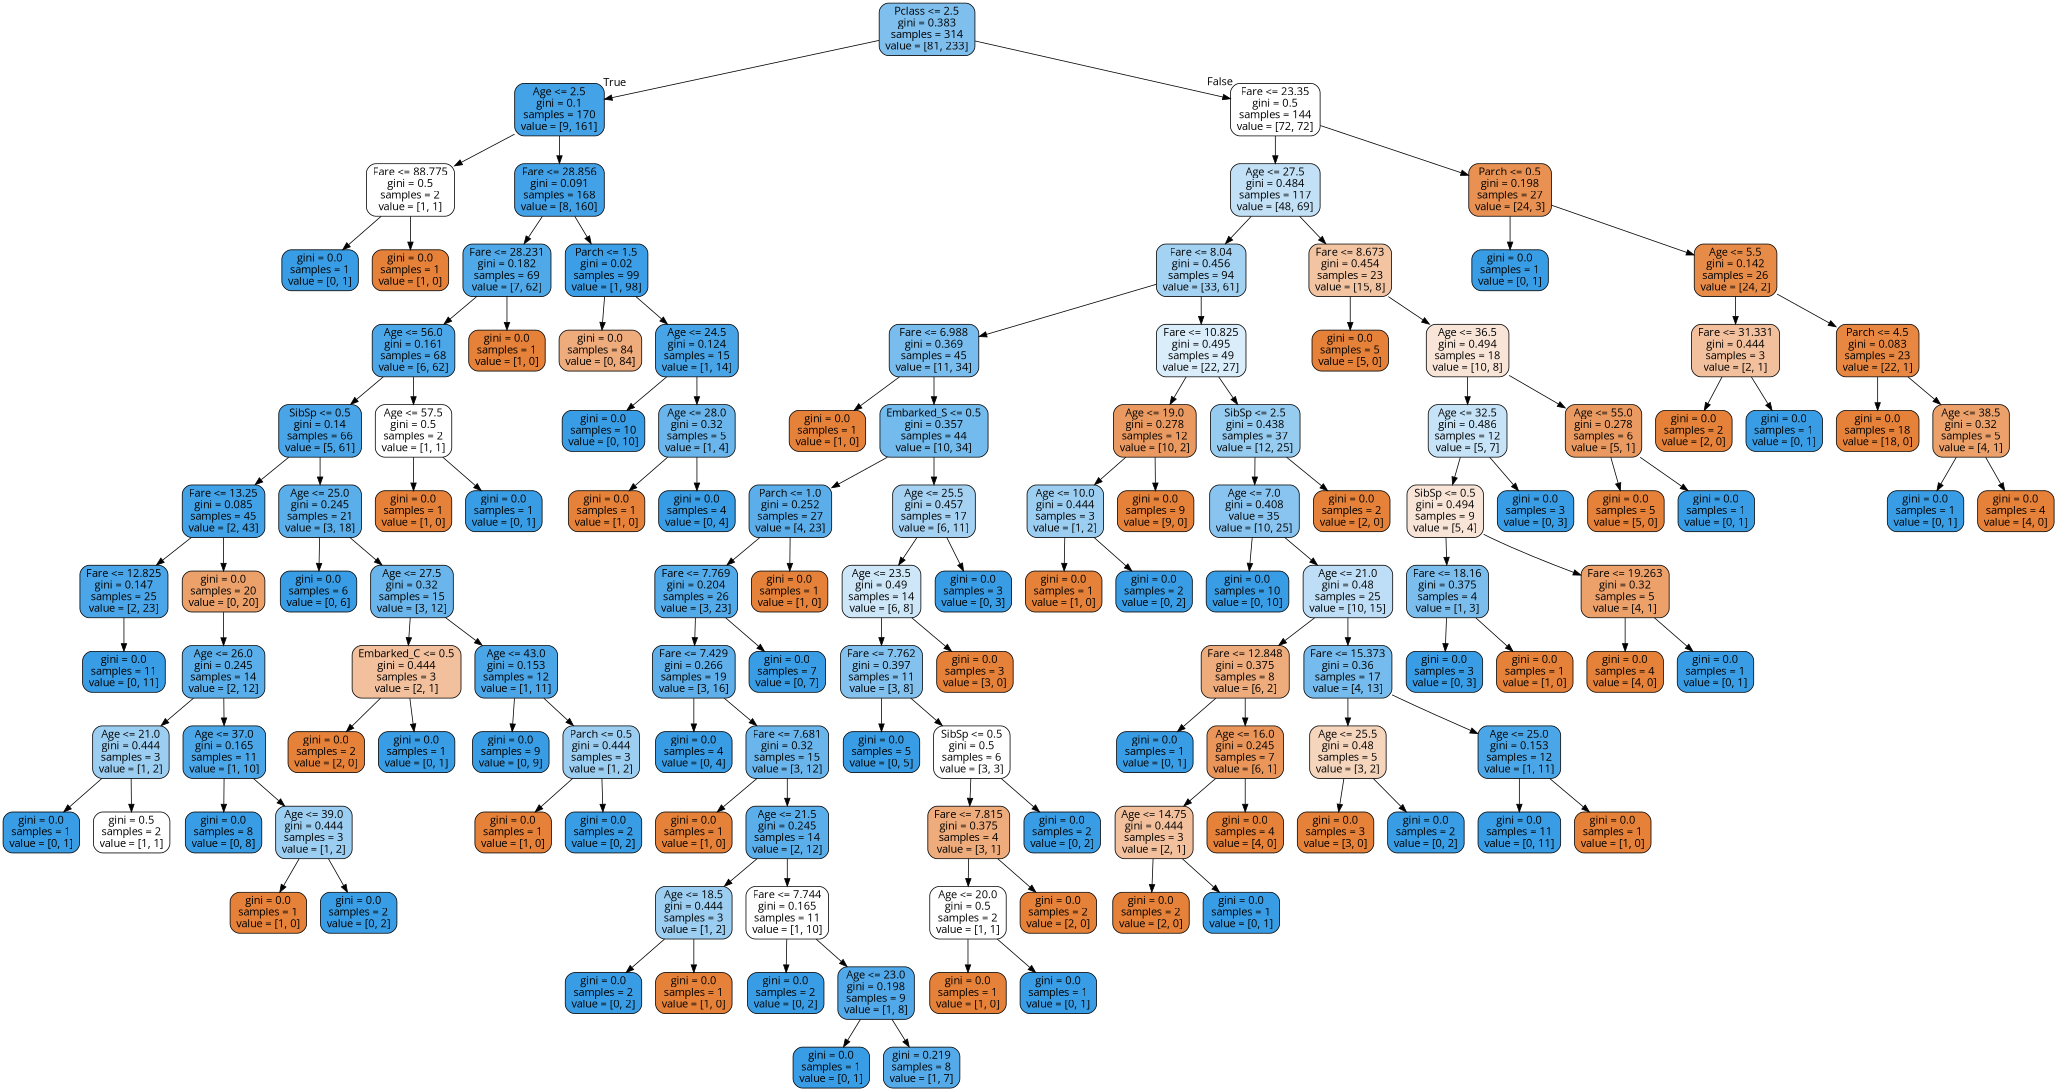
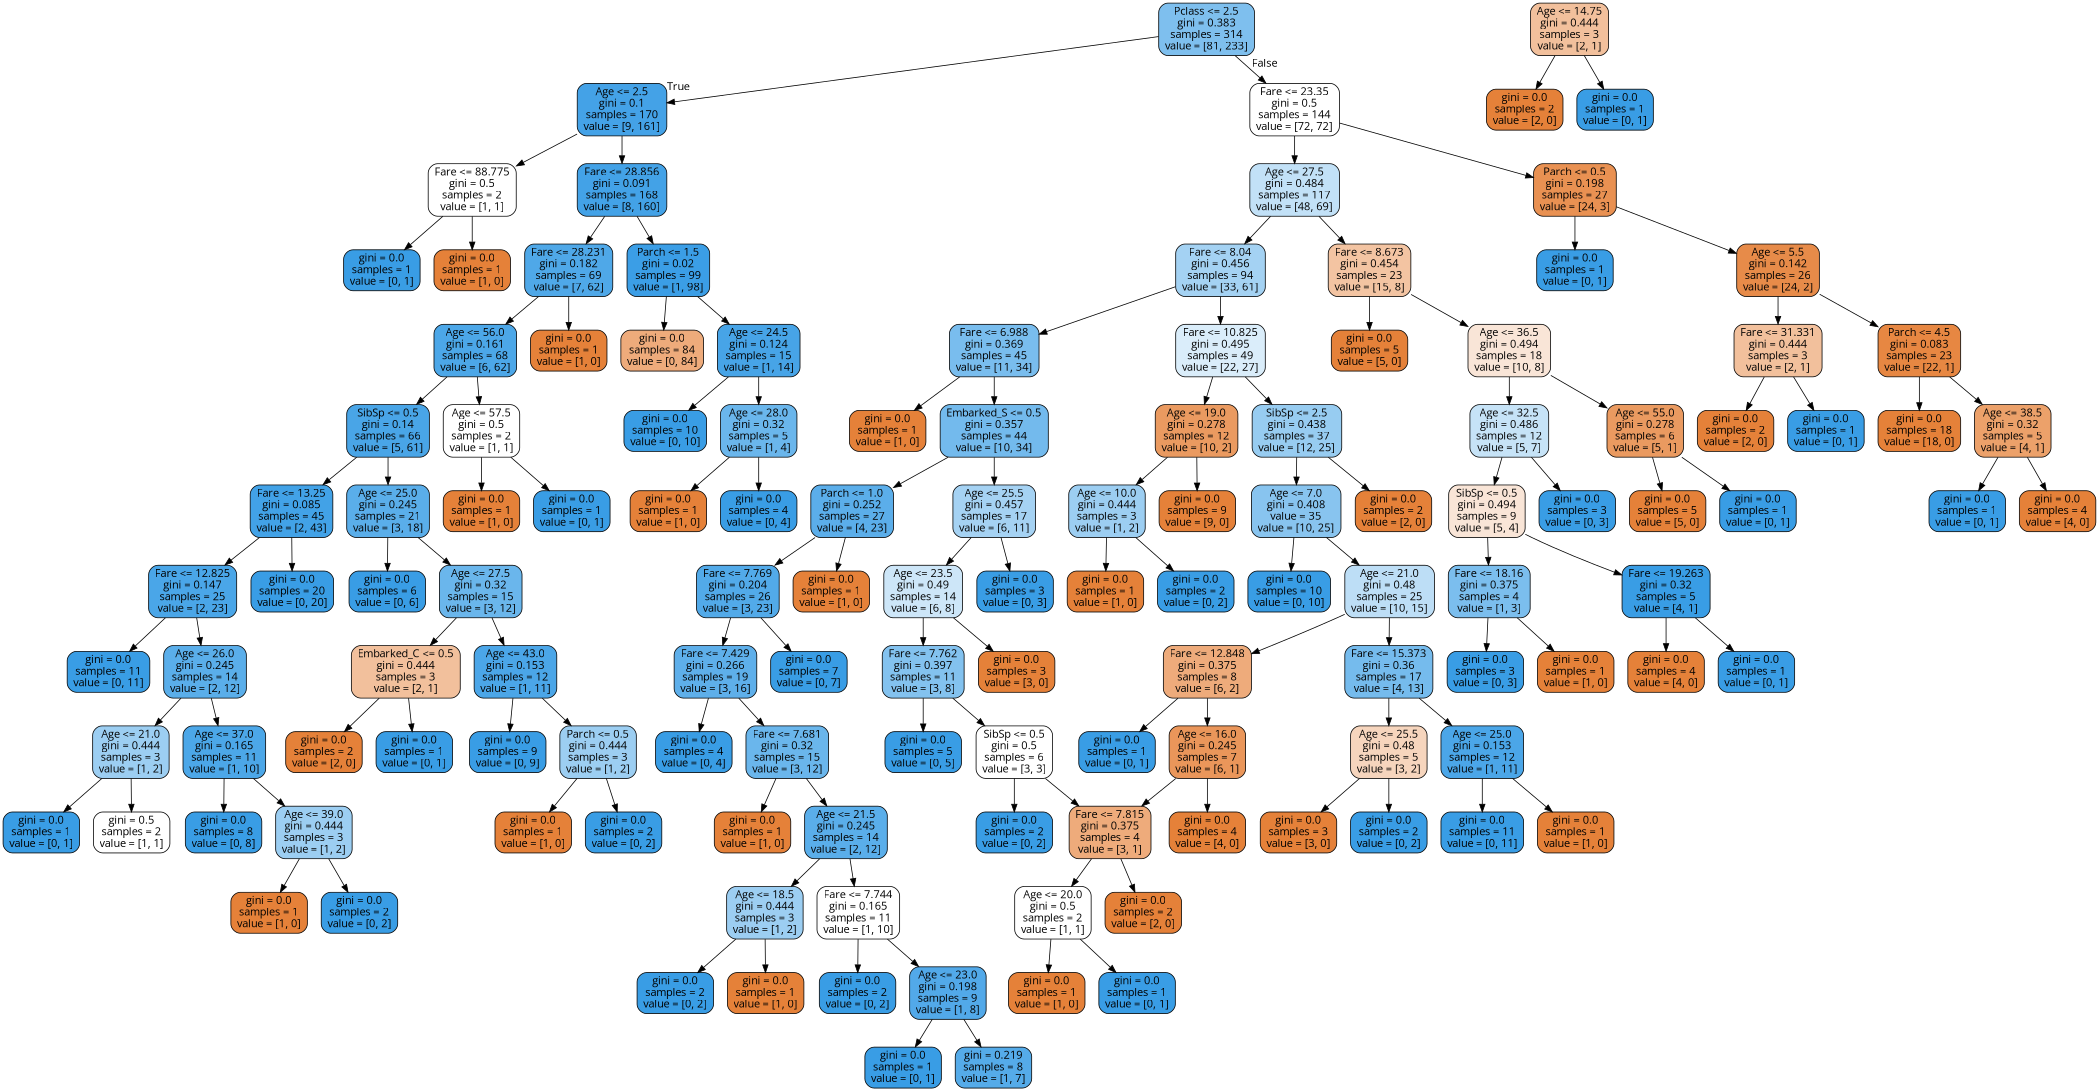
(224, 592) -> (292, 592)
(1625, 592) -> (1666, 592)
(224, 625) -> (198, 628)
(1203, 790) -> (1162, 790)
